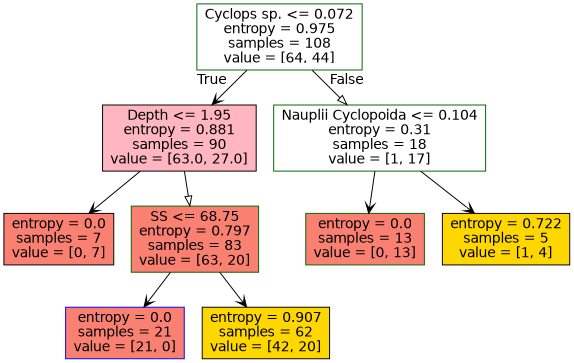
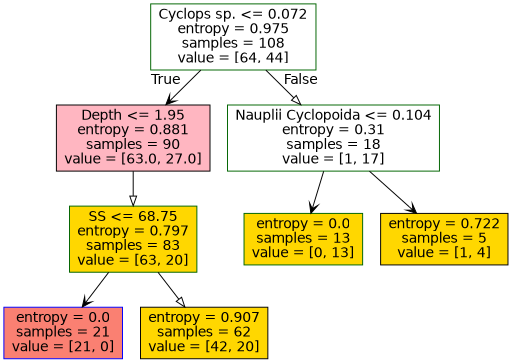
(59, 239) -> none
(195, 239) -> (133, 239)
(365, 239) -> (303, 239)
(230, 286) -> (168, 286)
